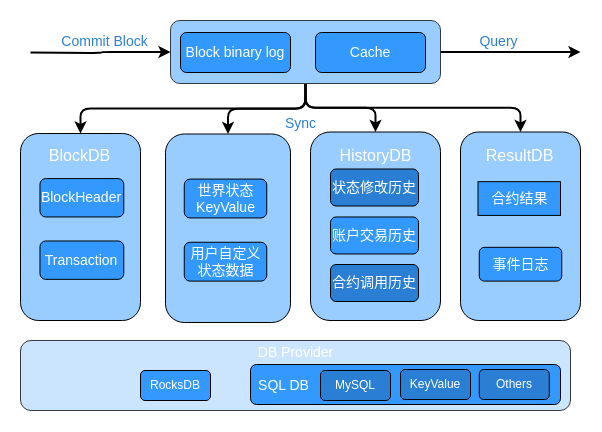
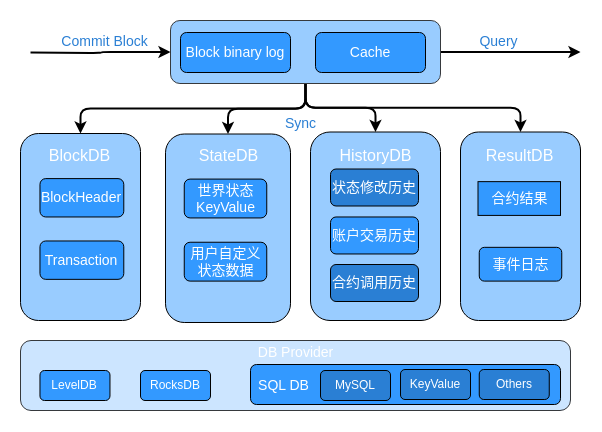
none -> (228, 155)
none -> (75, 386)
